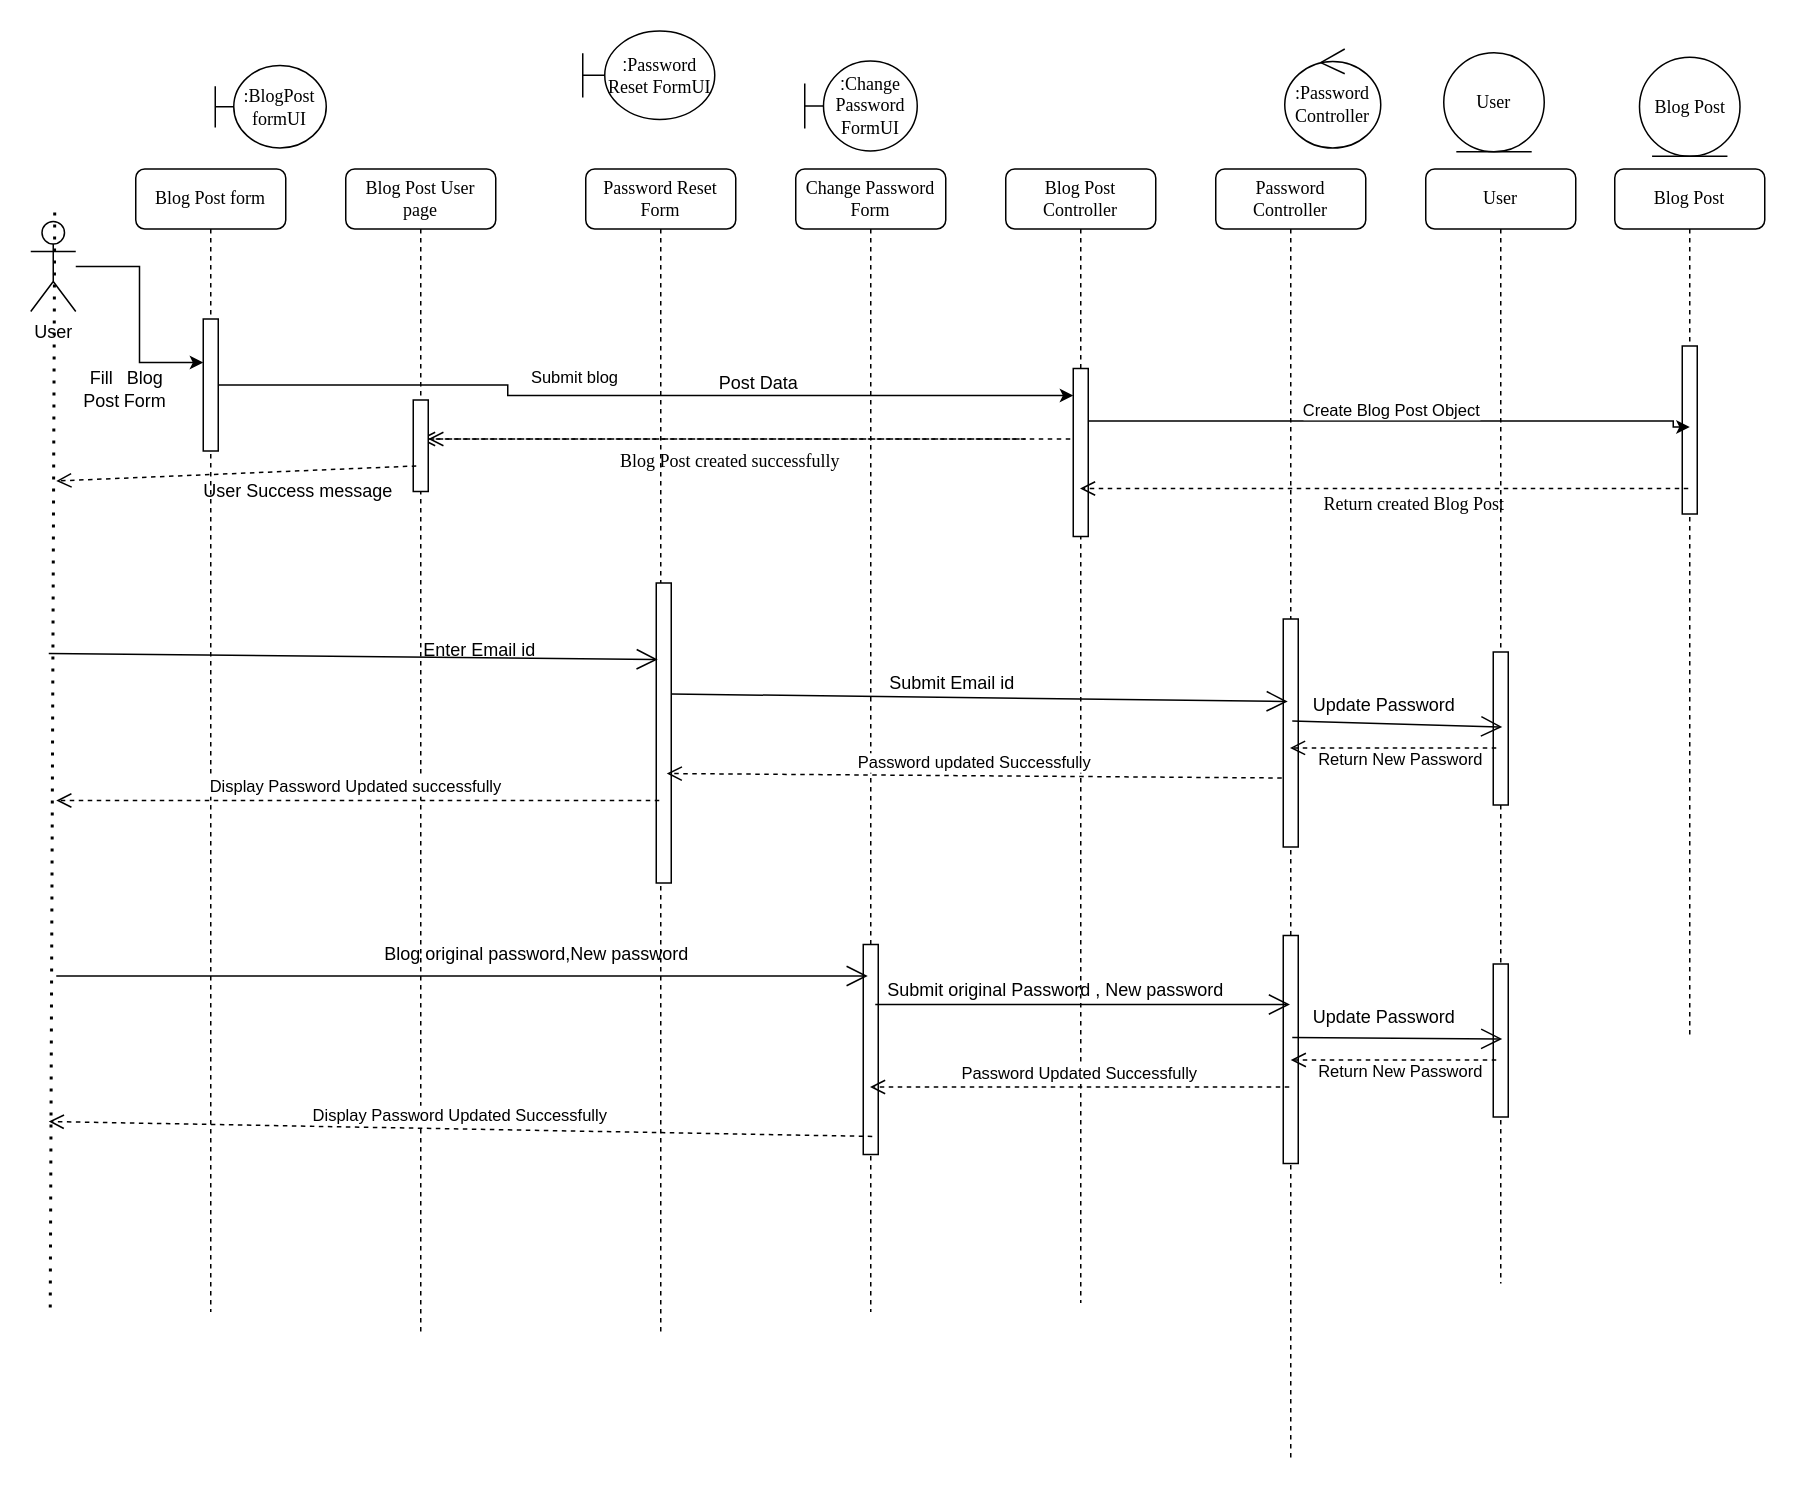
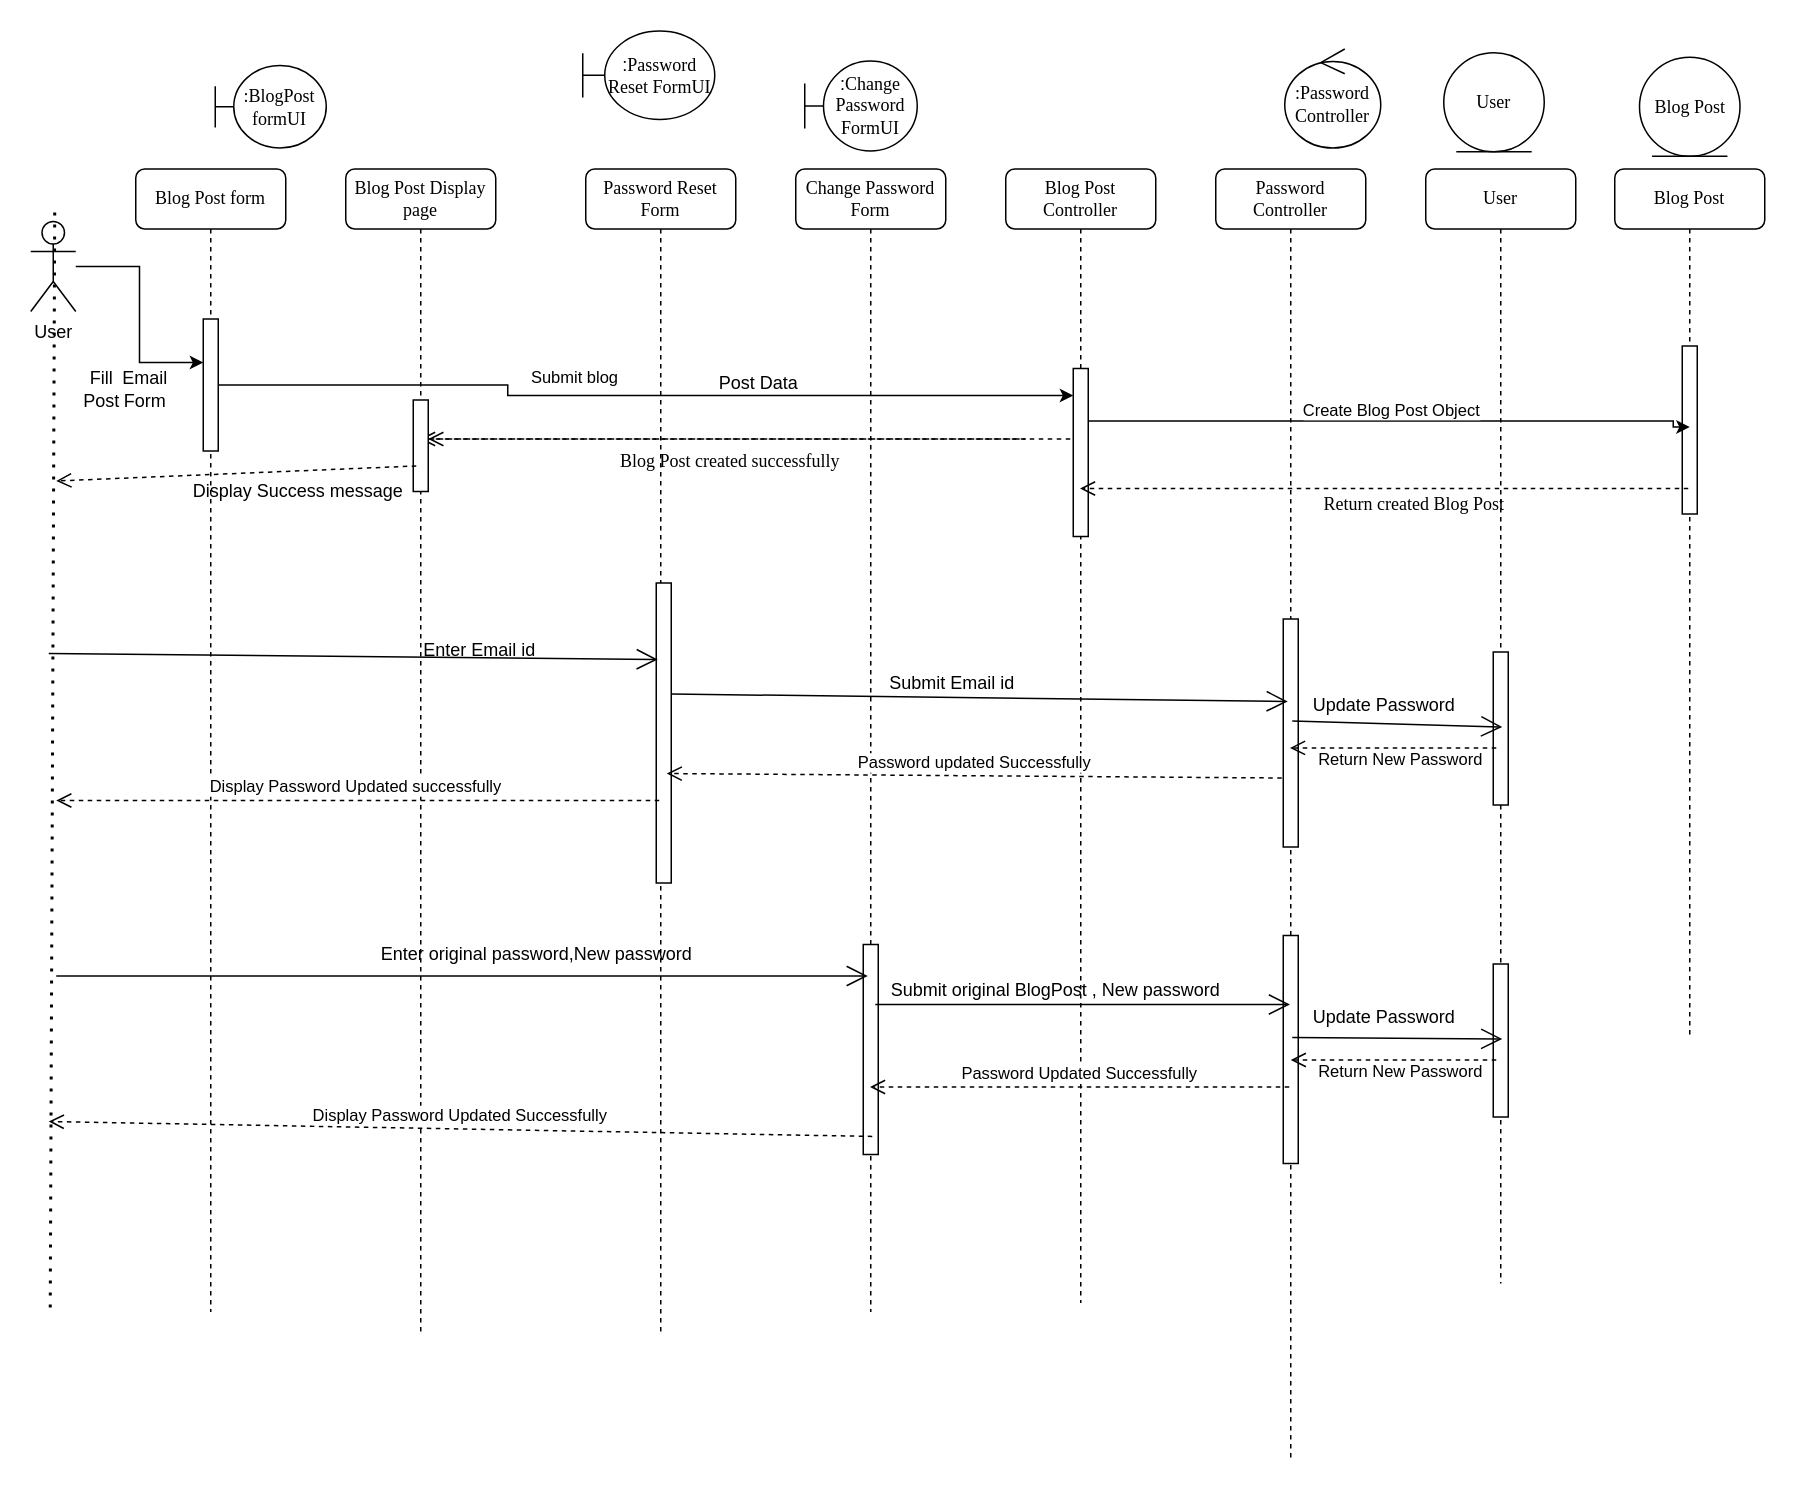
(421, 199) -> (421, 199)
(146, 389) -> (146, 389)
(299, 491) -> (299, 491)
(537, 955) -> (537, 955)
(1056, 991) -> (1056, 991)
